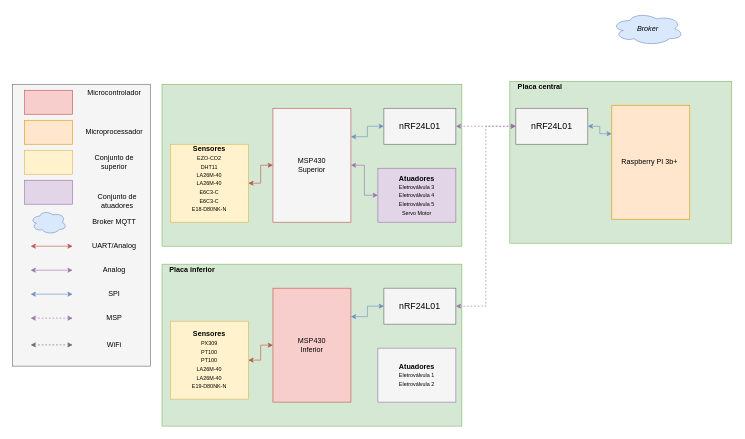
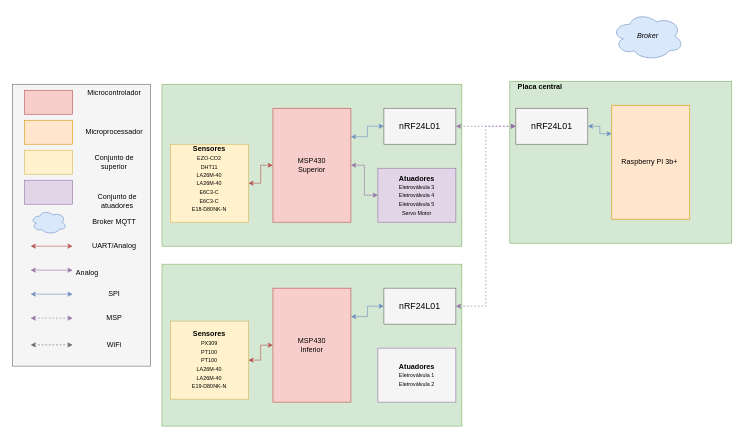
(648, 29) -> (648, 36)
(312, 165) -> (312, 165)
(114, 270) -> (87, 273)
(192, 270) -> none
